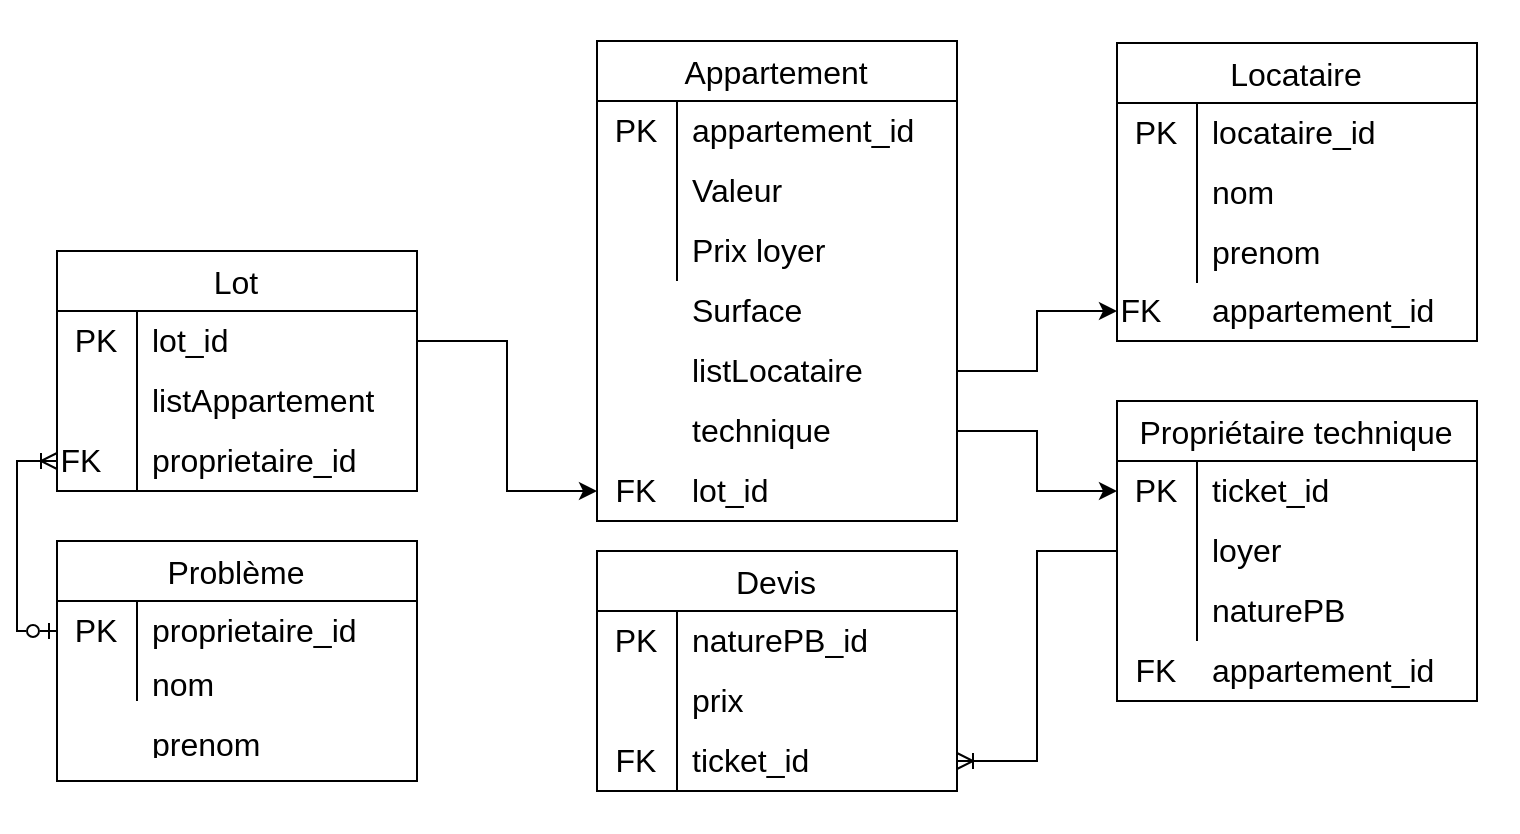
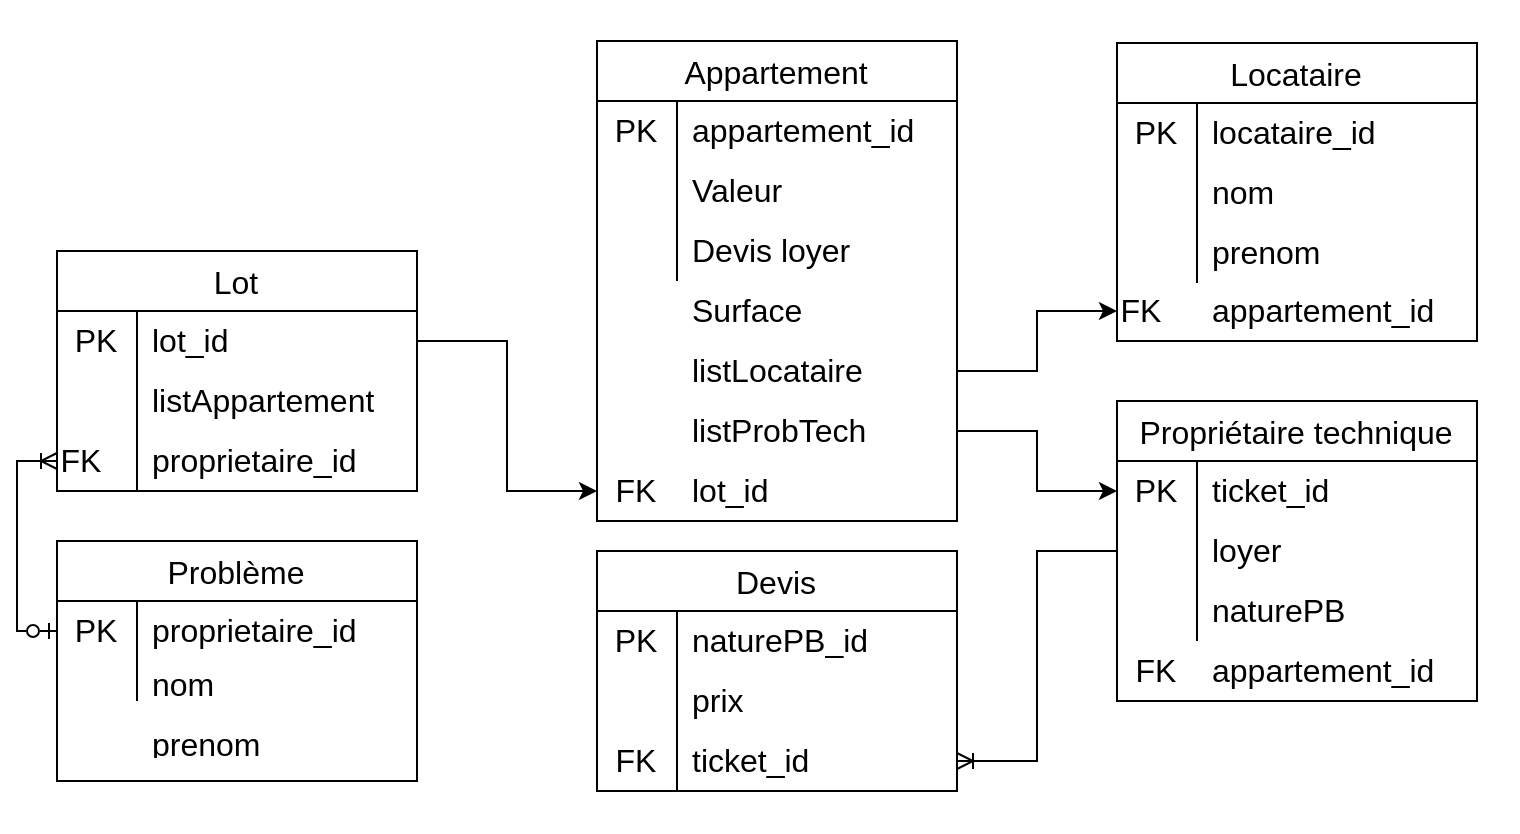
(770, 251) -> (779, 251)
(769, 431) -> (792, 431)
